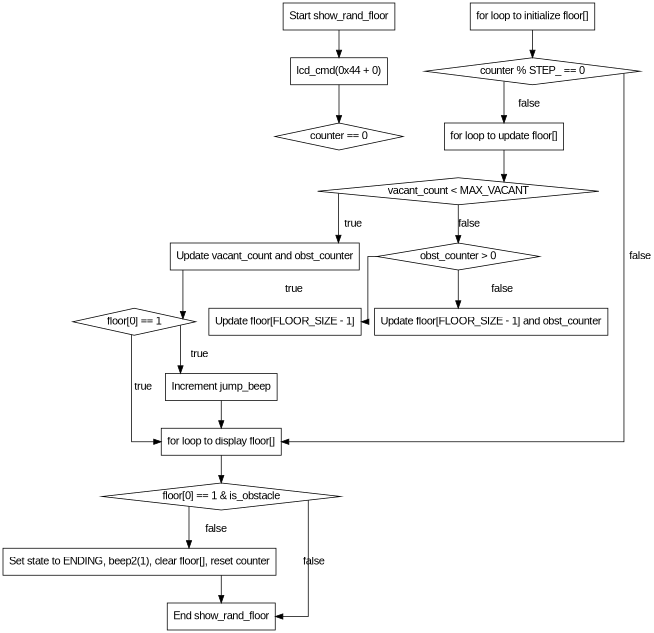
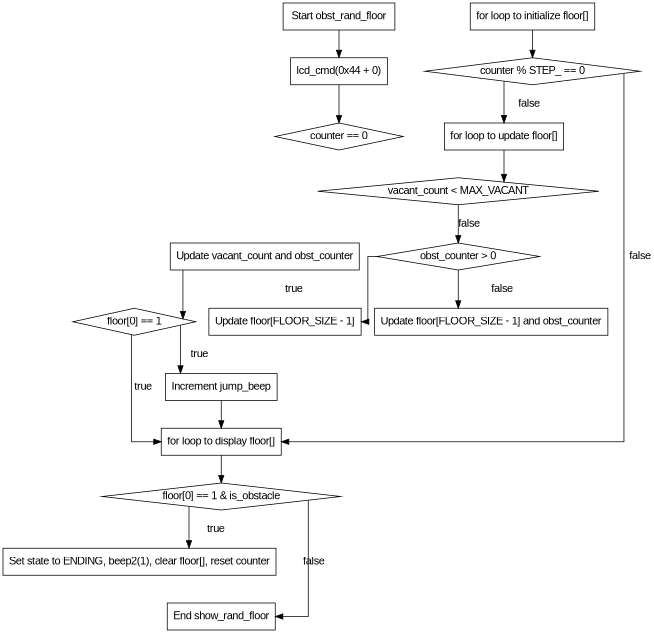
(339, 16) -> (339, 16)
(338, 214) -> none
(216, 529) -> (216, 529)
(221, 585) -> none
